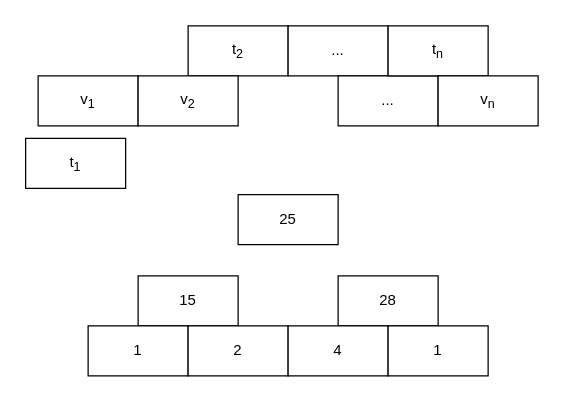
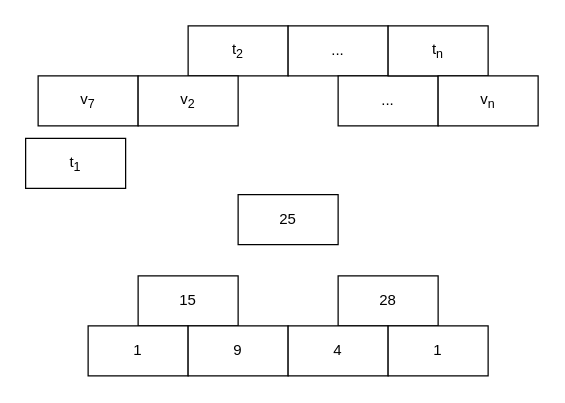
(88, 101) -> (88, 101)
(238, 351) -> (238, 351)
